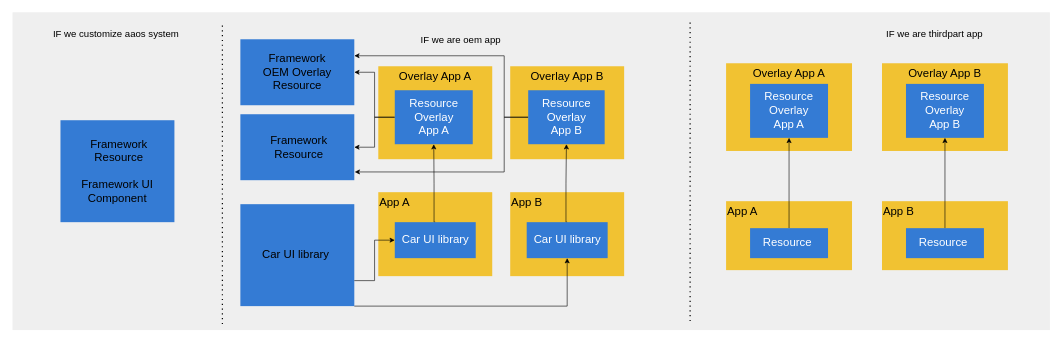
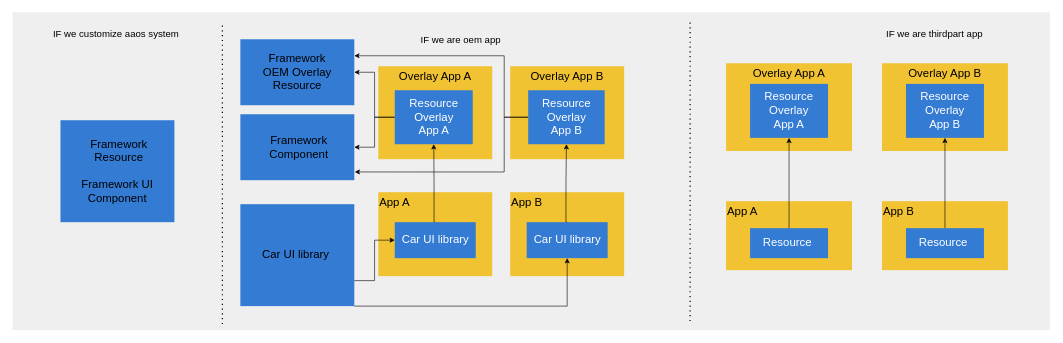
(297, 147) -> (297, 147)
